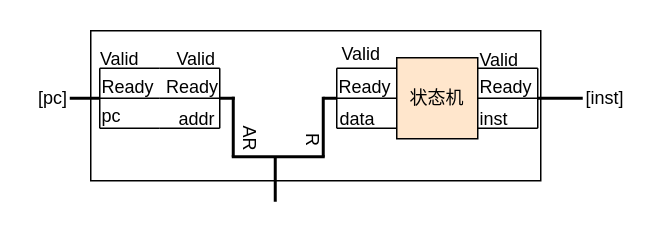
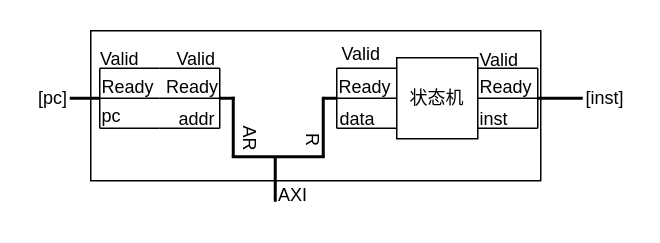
(437, 98) -> (437, 98)
none -> (293, 196)
